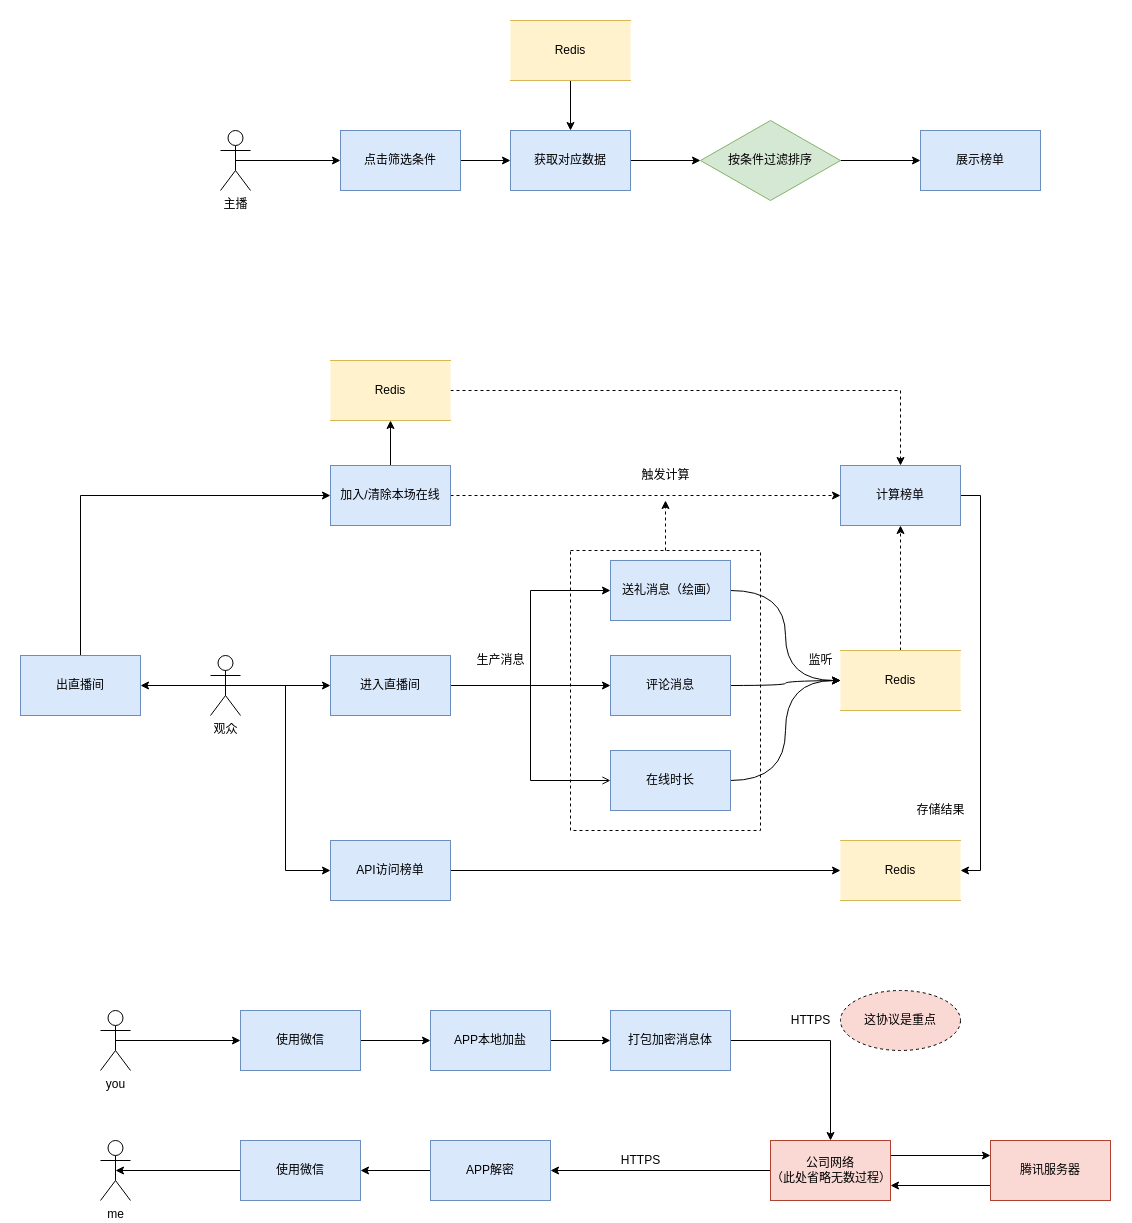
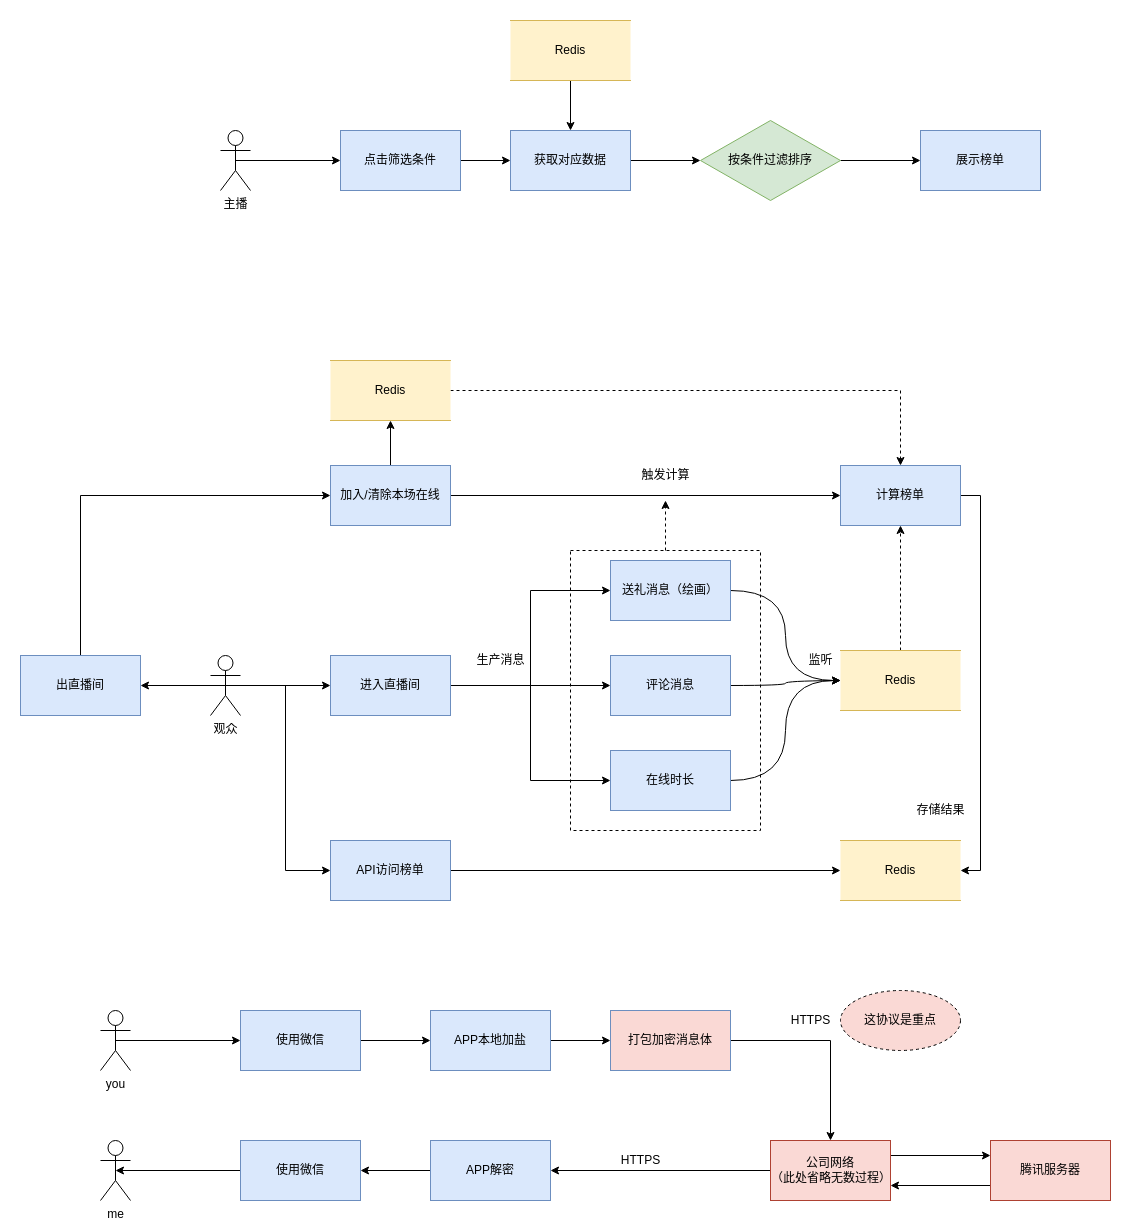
(643, 496) -> (643, 496)
(604, 781) -> (602, 781)
(671, 1041) -> (671, 1041)
